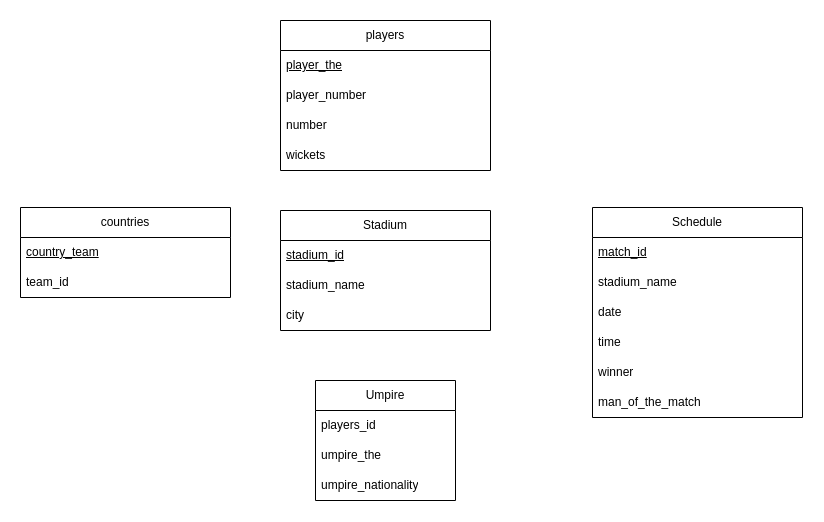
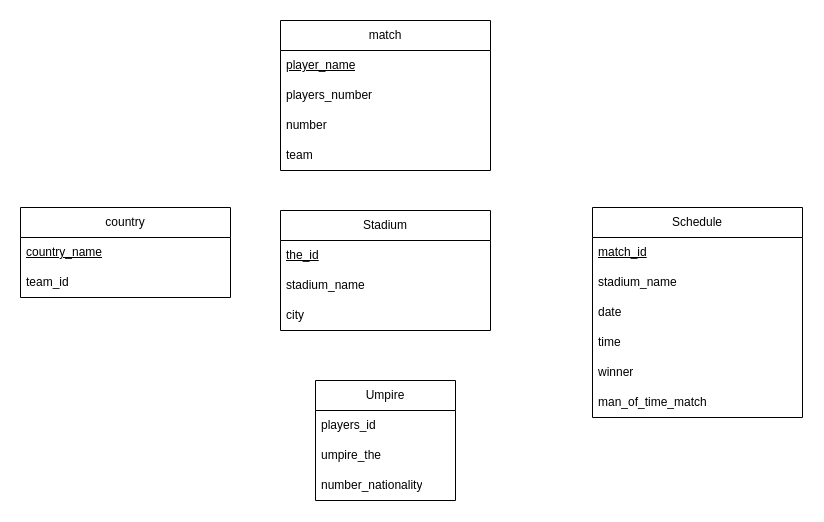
(386, 36) -> (386, 36)
(319, 66) -> (322, 66)
(329, 96) -> (332, 96)
(308, 156) -> (300, 156)
(126, 223) -> (126, 223)
(67, 253) -> (67, 253)
(317, 256) -> (305, 256)
(652, 403) -> (654, 403)
(376, 486) -> (377, 486)
